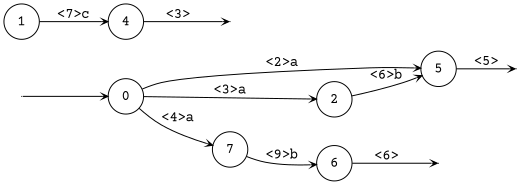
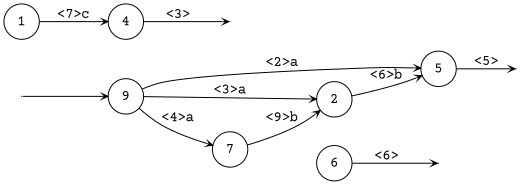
(126, 96) -> (126, 96)
(278, 164) -> (283, 133)
